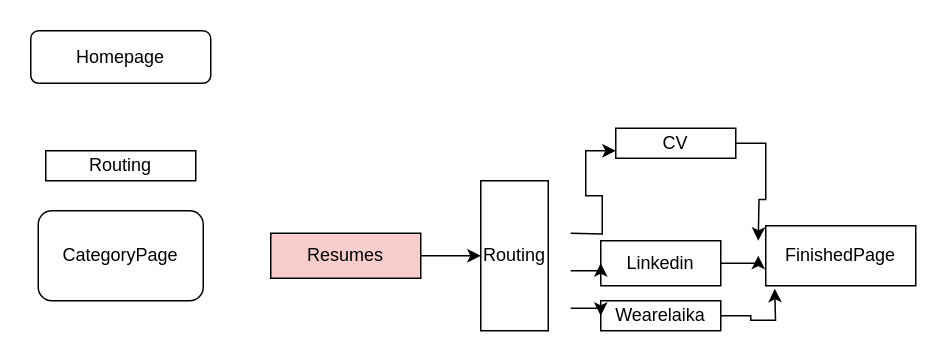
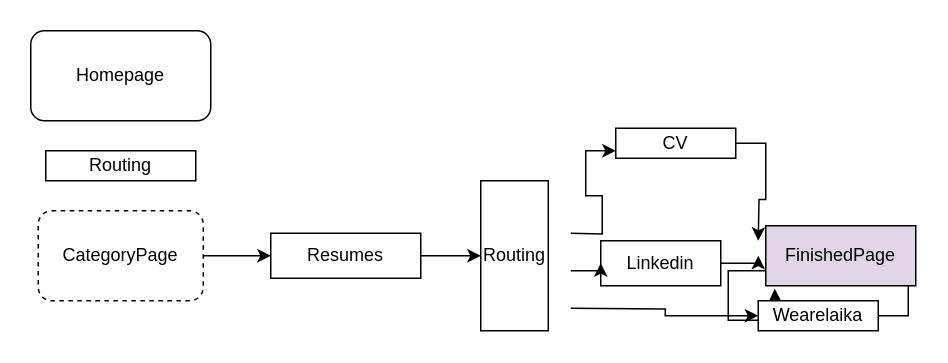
(121, 57) -> (121, 76)
(121, 256) -> (121, 256)
none -> (232, 256)
(346, 256) -> (346, 256)
(841, 256) -> (841, 256)
(661, 316) -> (818, 316)
